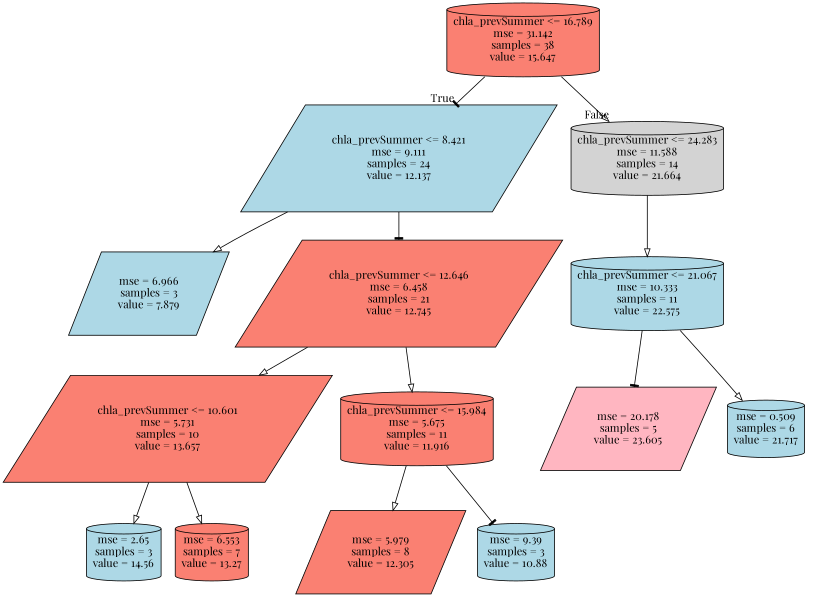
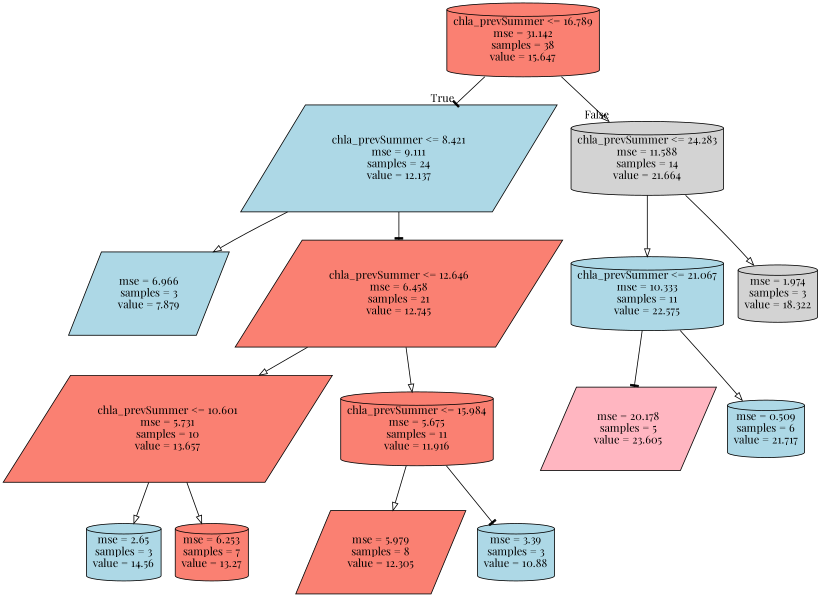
none -> (778, 294)
(212, 552) -> (212, 552)
(516, 552) -> (516, 552)
